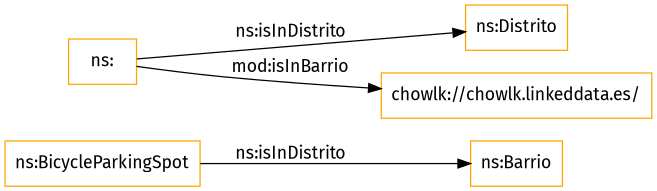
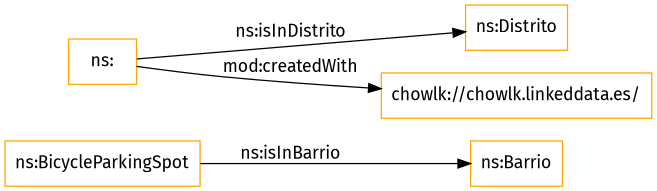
(291, 67) -> (291, 67)
(291, 154) -> (291, 154)
